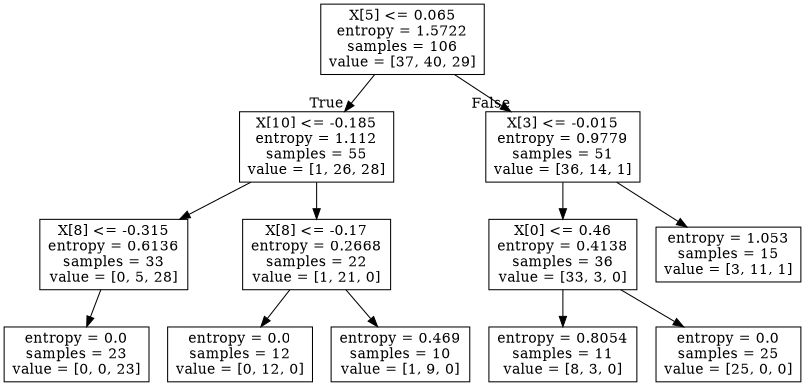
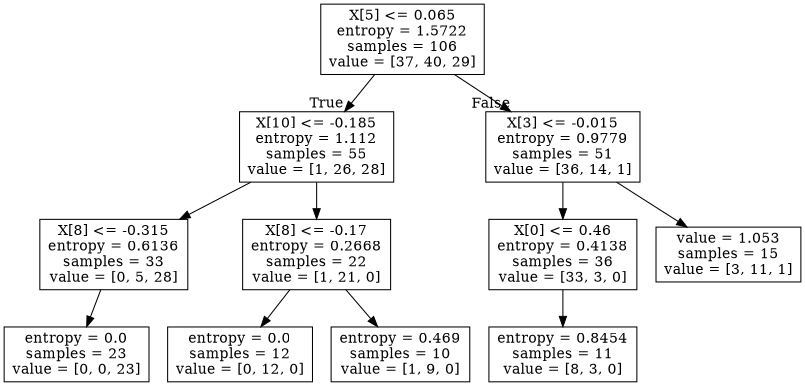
(728, 255) -> (728, 255)
(563, 354) -> (563, 354)
(728, 354) -> none
